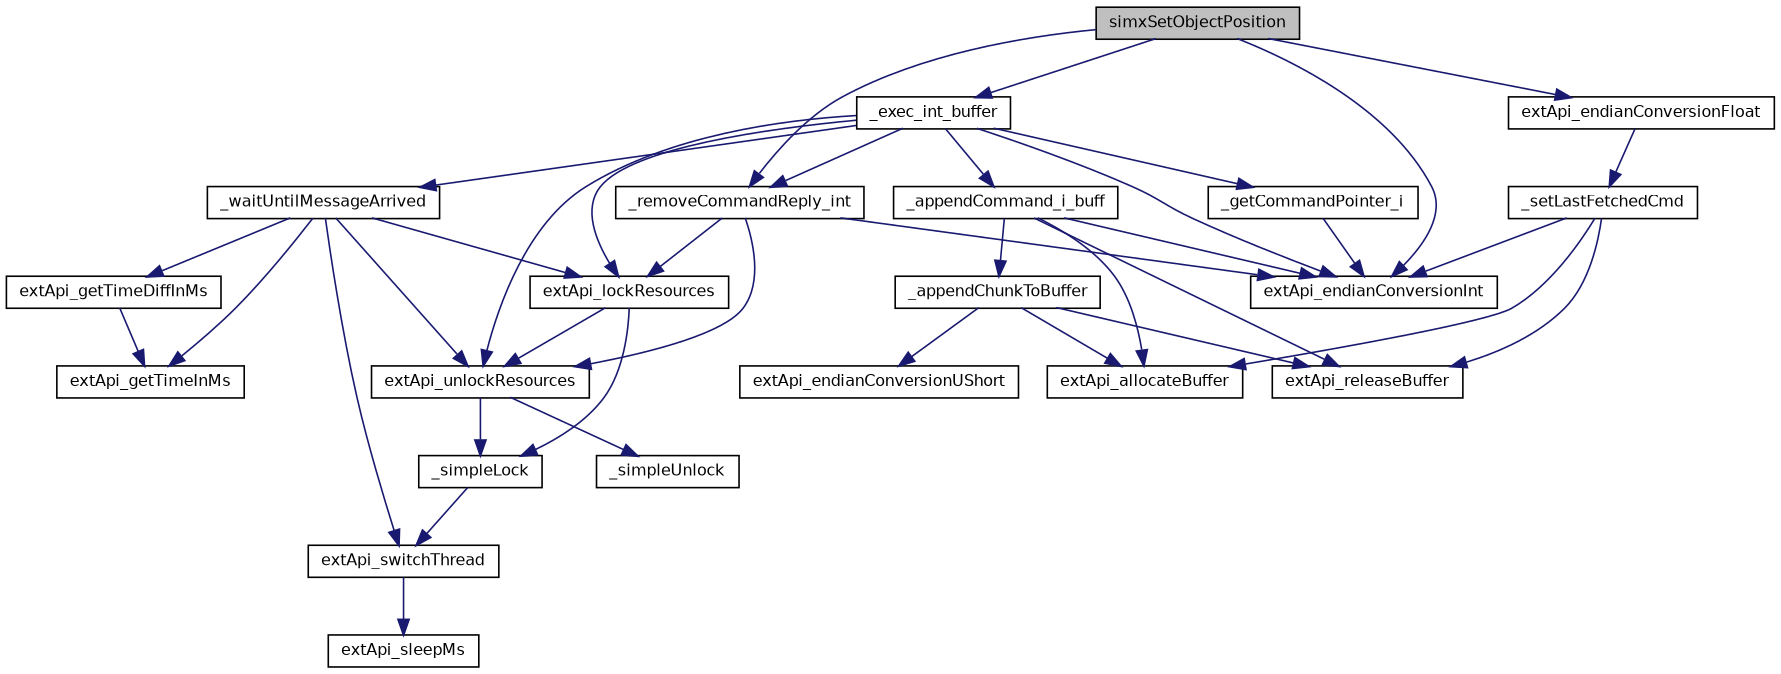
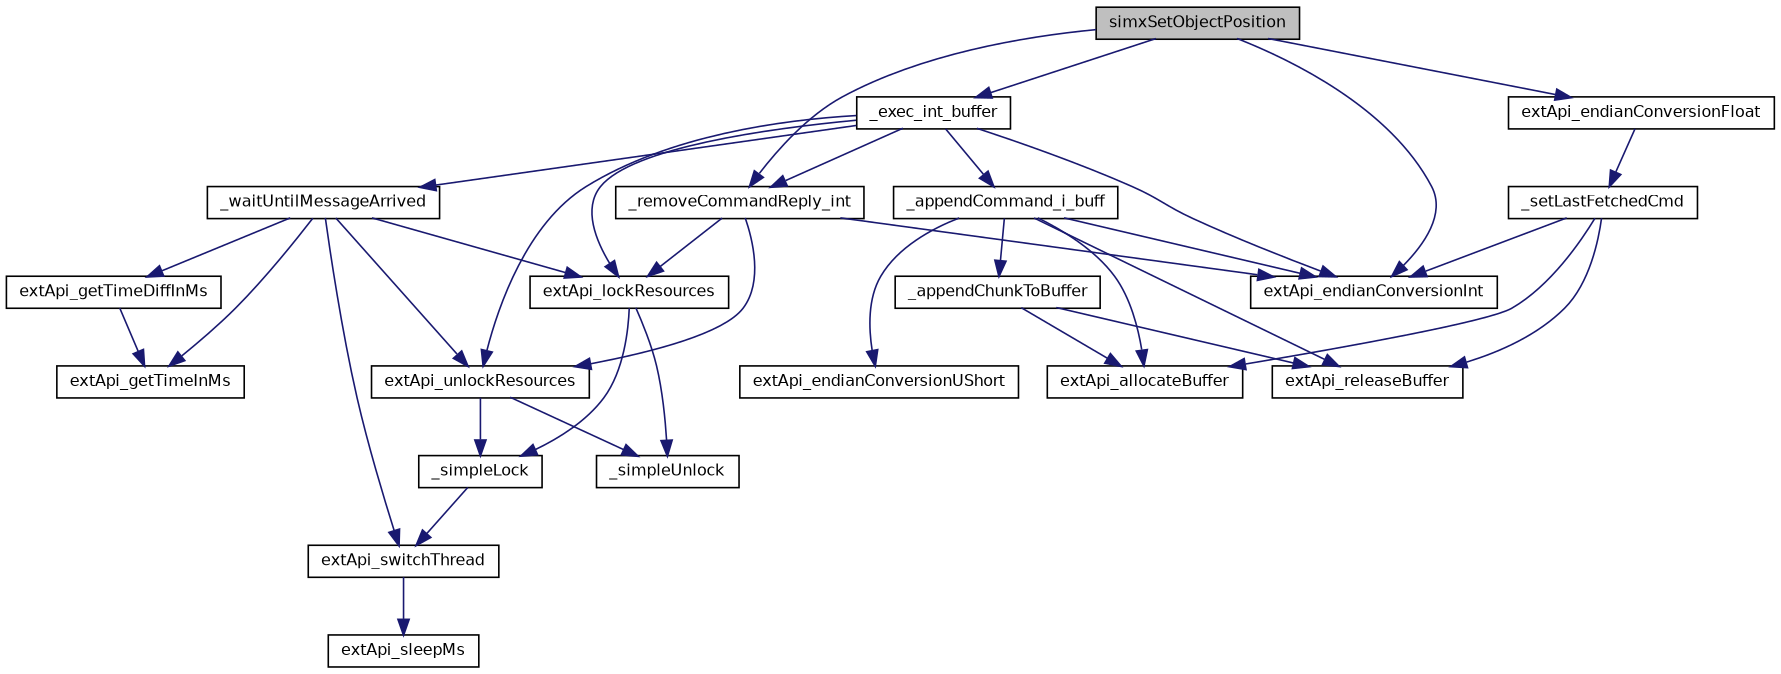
(1313, 203) -> none
(945, 332) -> (887, 266)
(562, 333) -> (658, 372)
